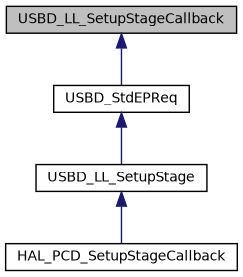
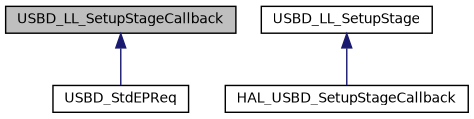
(121, 146) -> none
(121, 257) -> (347, 99)
